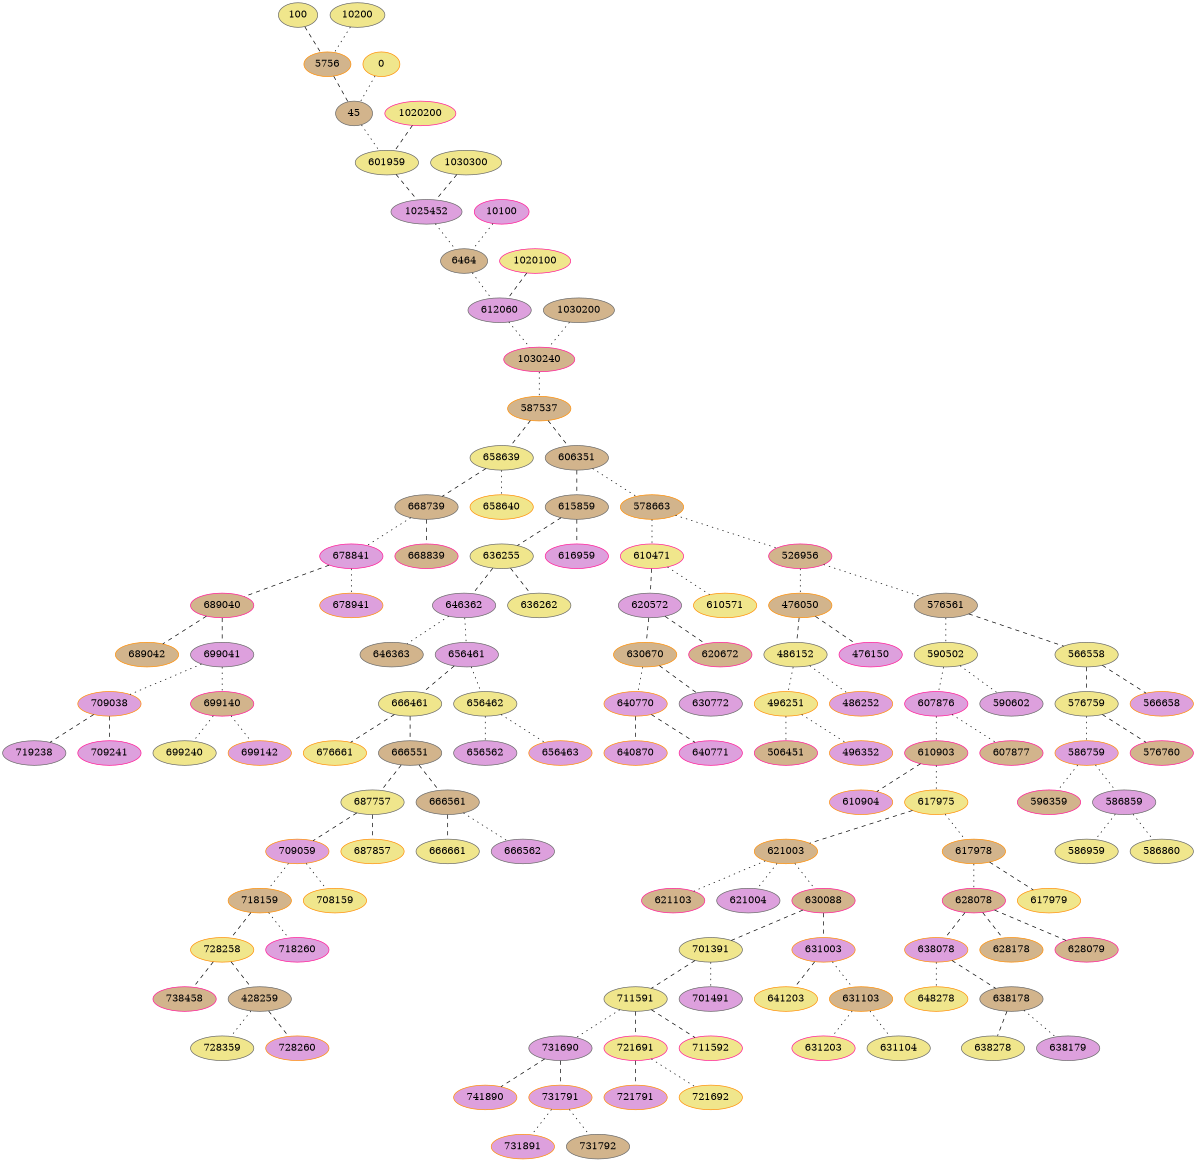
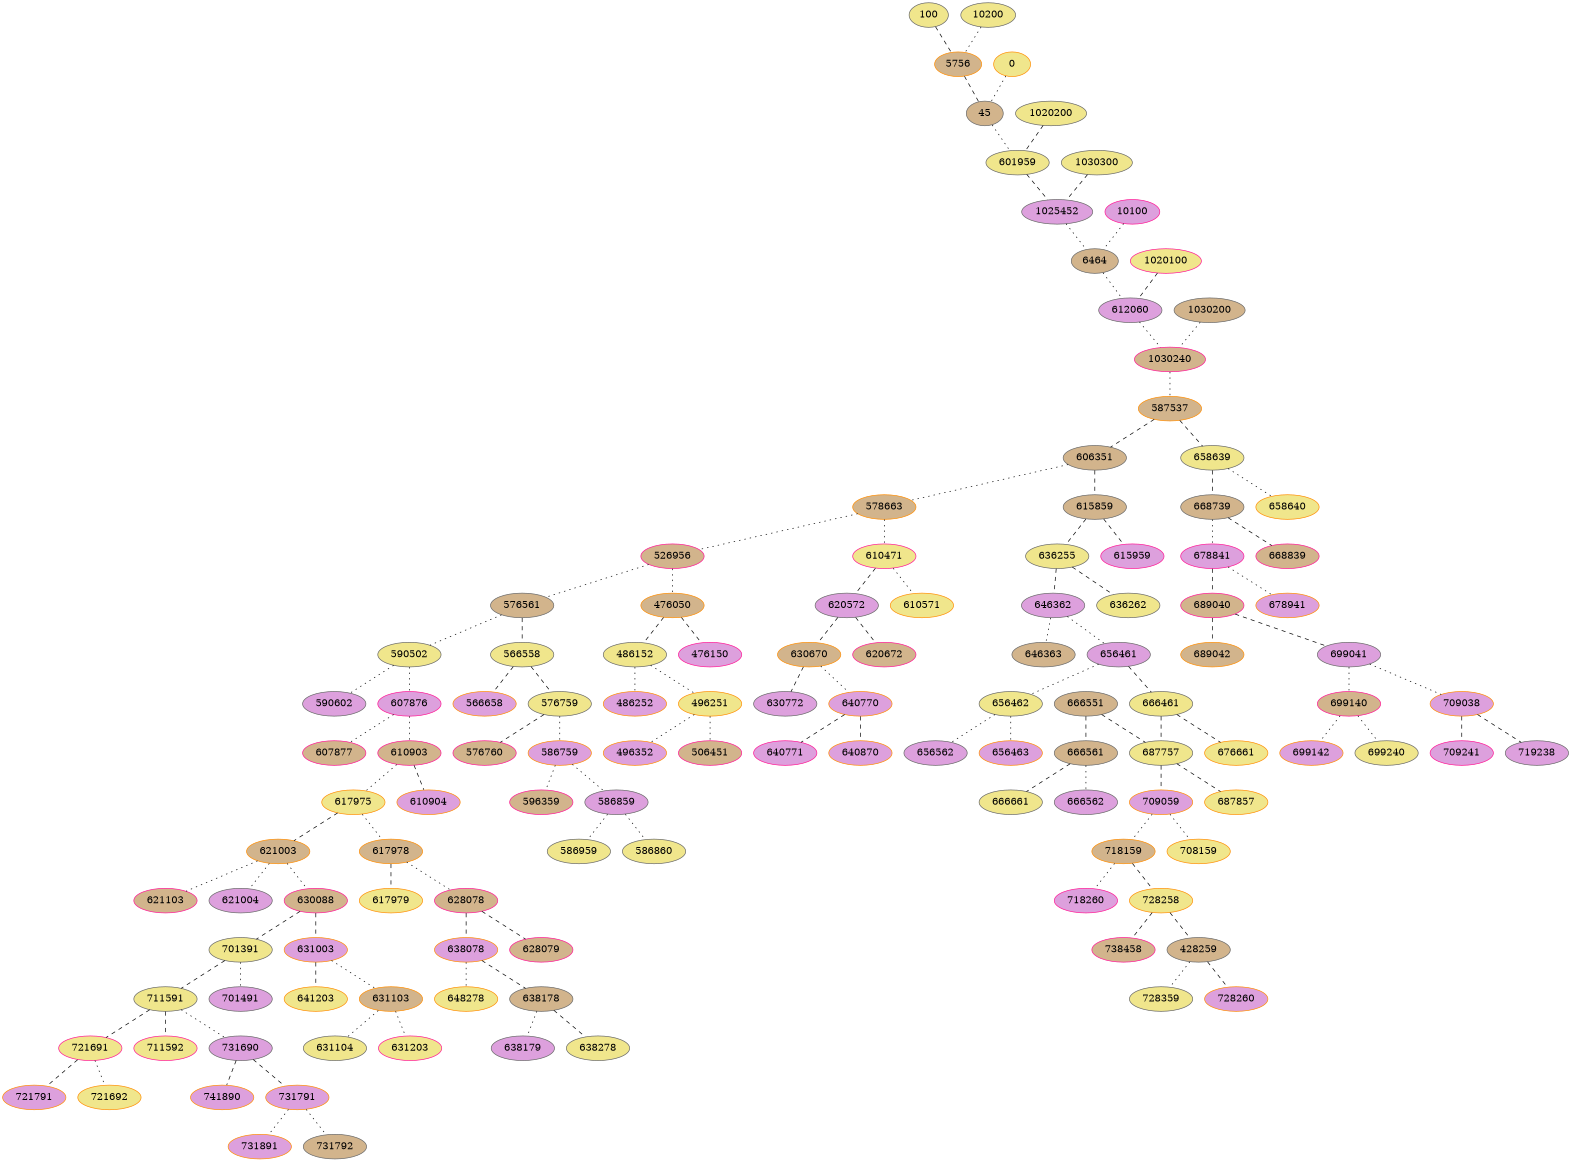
(420, 113) -> (1051, 113)
(577, 556) -> (1132, 556)
(410, 729) -> (1161, 729)
(1011, 950) -> none
